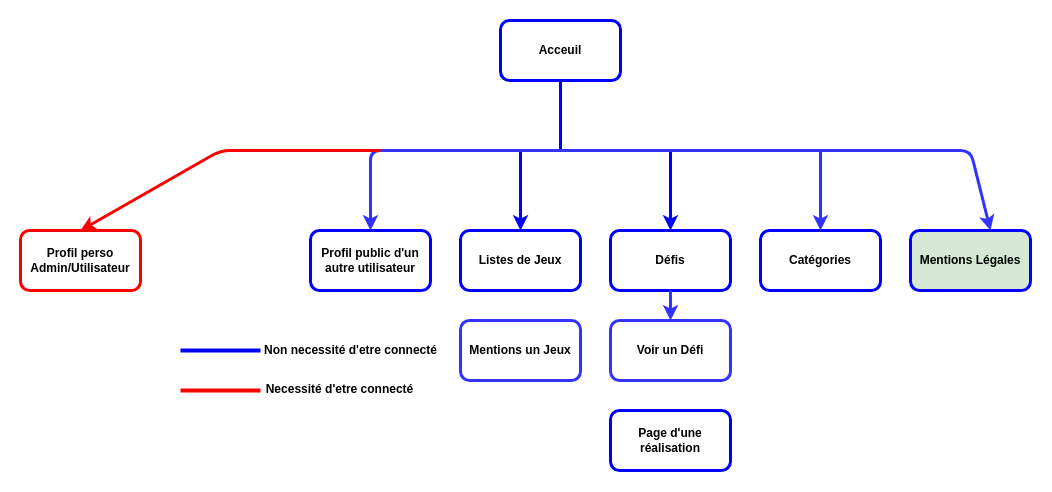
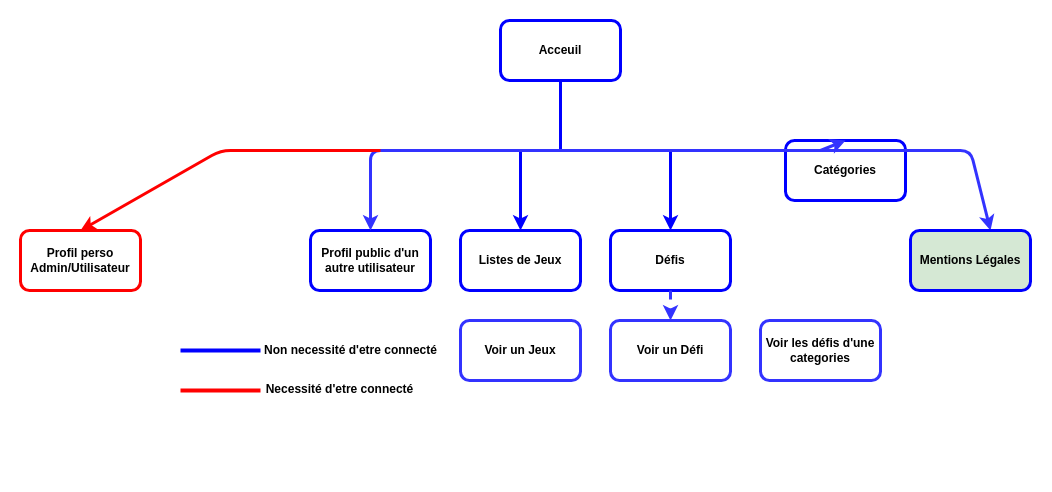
(821, 261) -> (846, 171)
(671, 303) -> (671, 303)
(521, 351) -> (521, 351)
none -> (821, 351)
(671, 441) -> none
